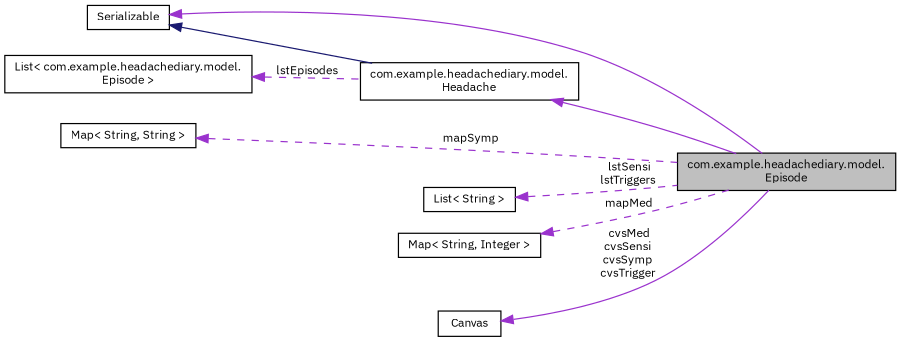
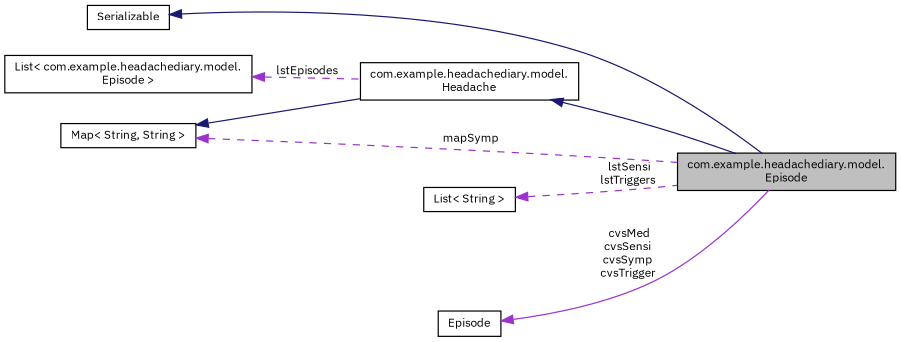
(487, 30) -> (487, 30)
(277, 45) -> (284, 111)
(650, 126) -> (650, 126)
(470, 245) -> none
(470, 324) -> (470, 324)
